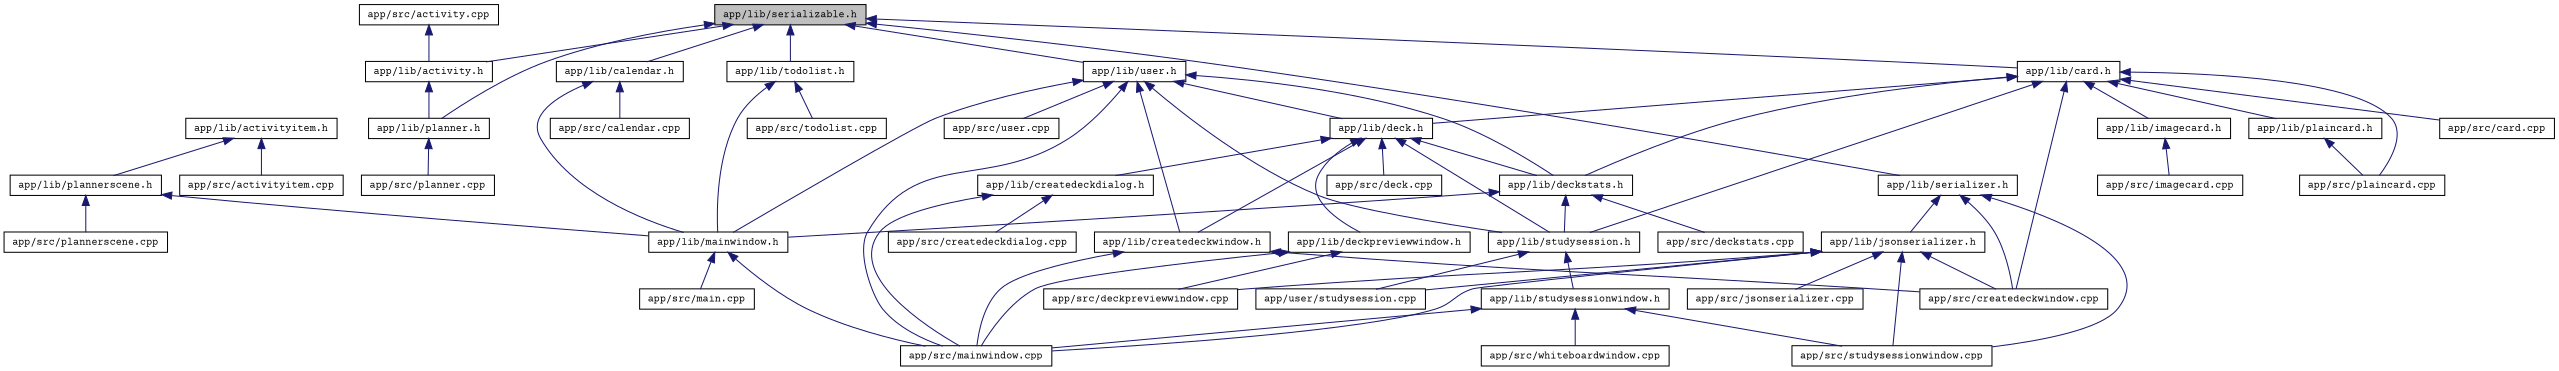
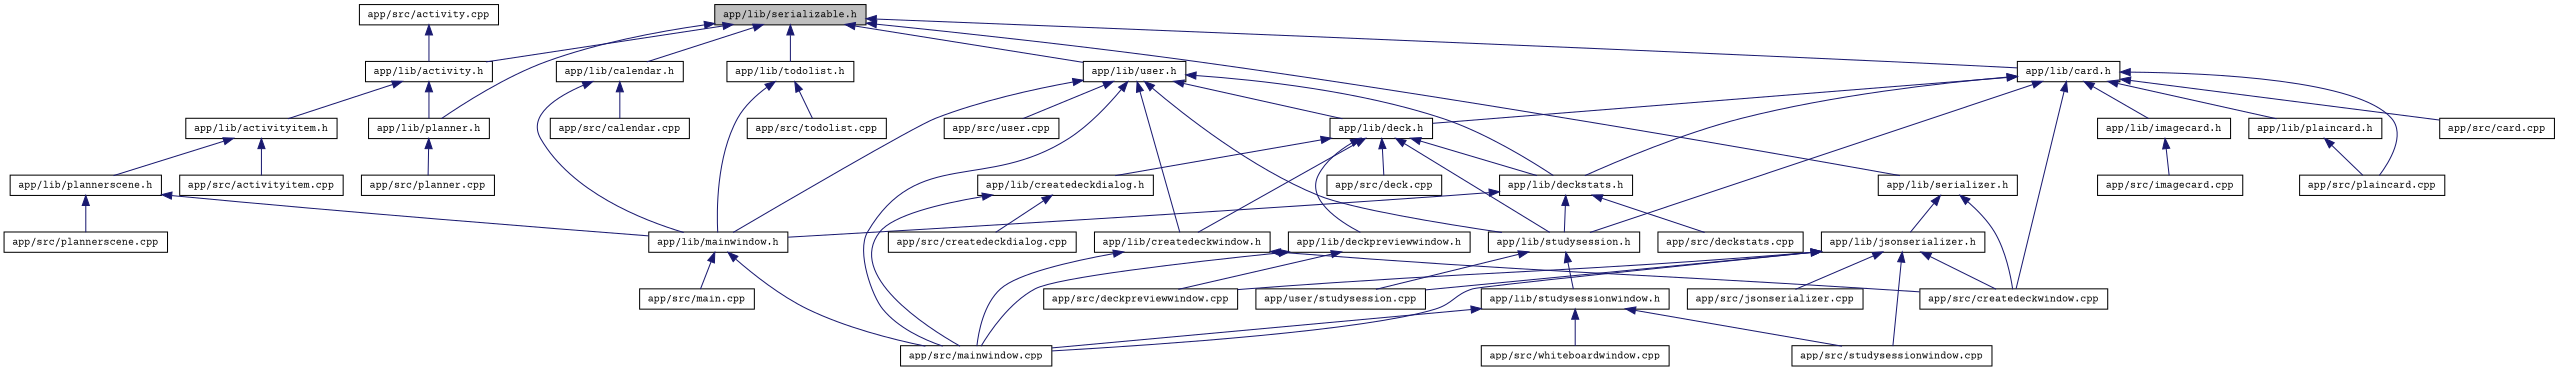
none -> (340, 102)
(2125, 280) -> none
